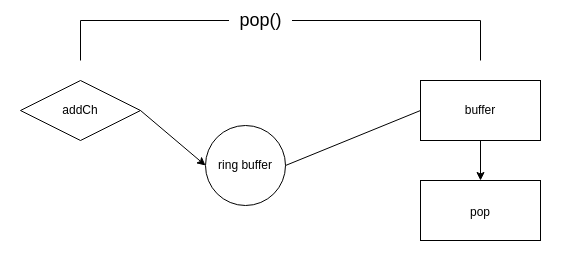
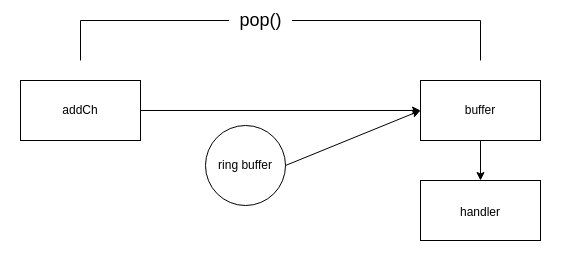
(81, 111) -> (81, 111)
(416, 112) -> (413, 114)
(171, 136) -> (277, 111)
(481, 211) -> (481, 211)
